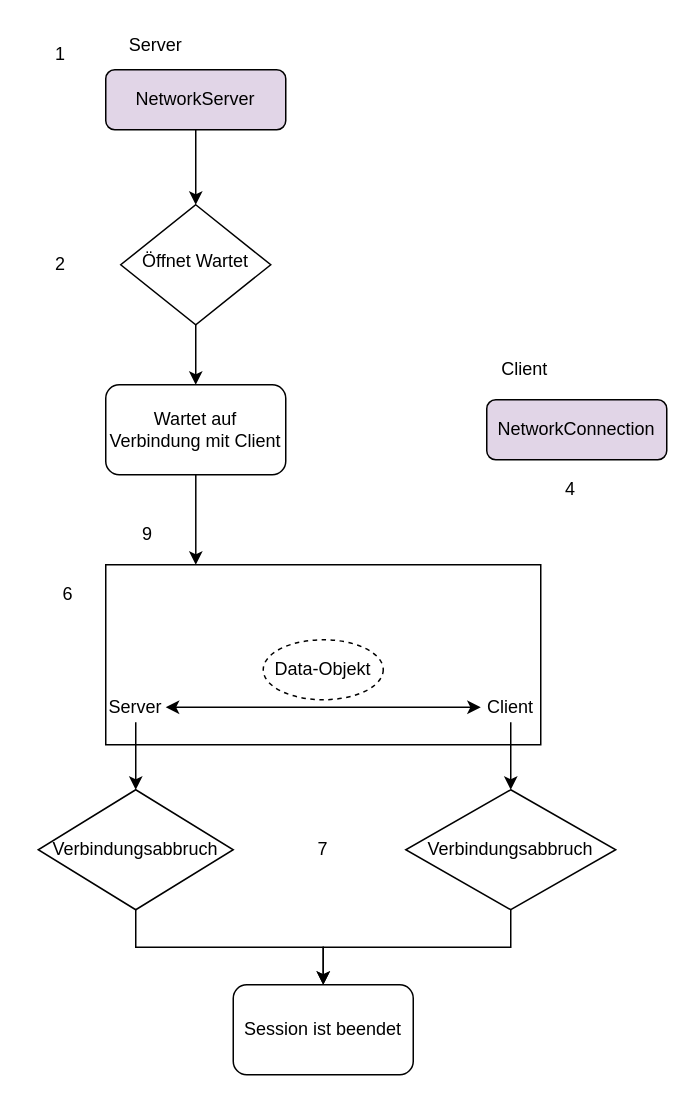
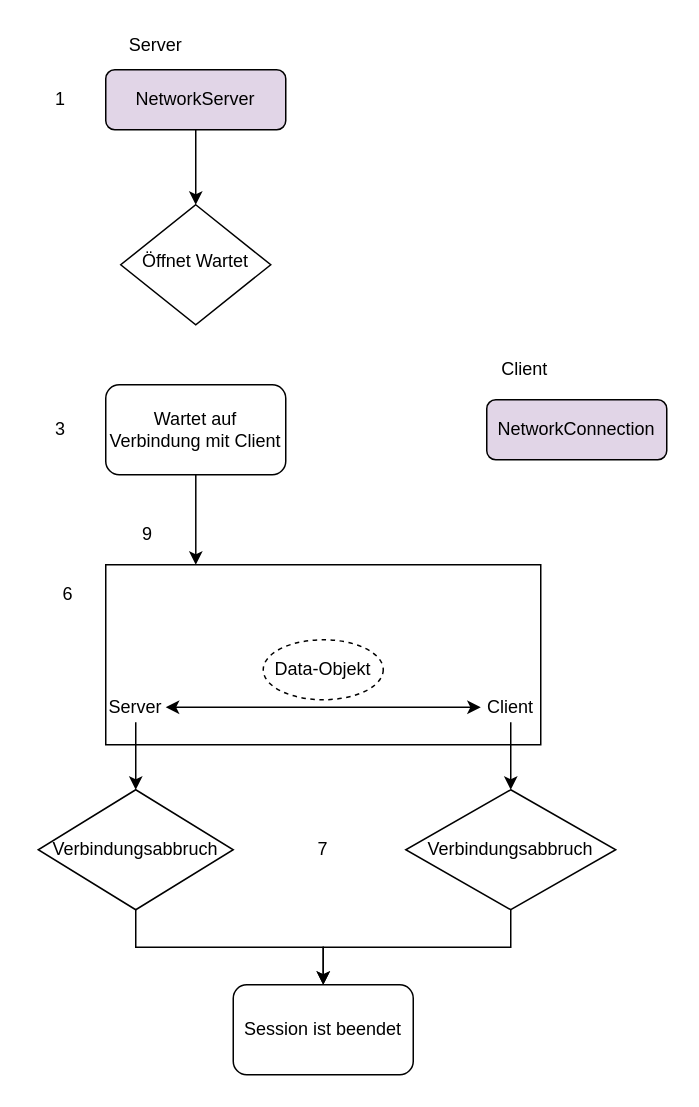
(61, 55) -> (61, 100)
(61, 265) -> none
(196, 350) -> none
none -> (61, 430)
(571, 490) -> none
